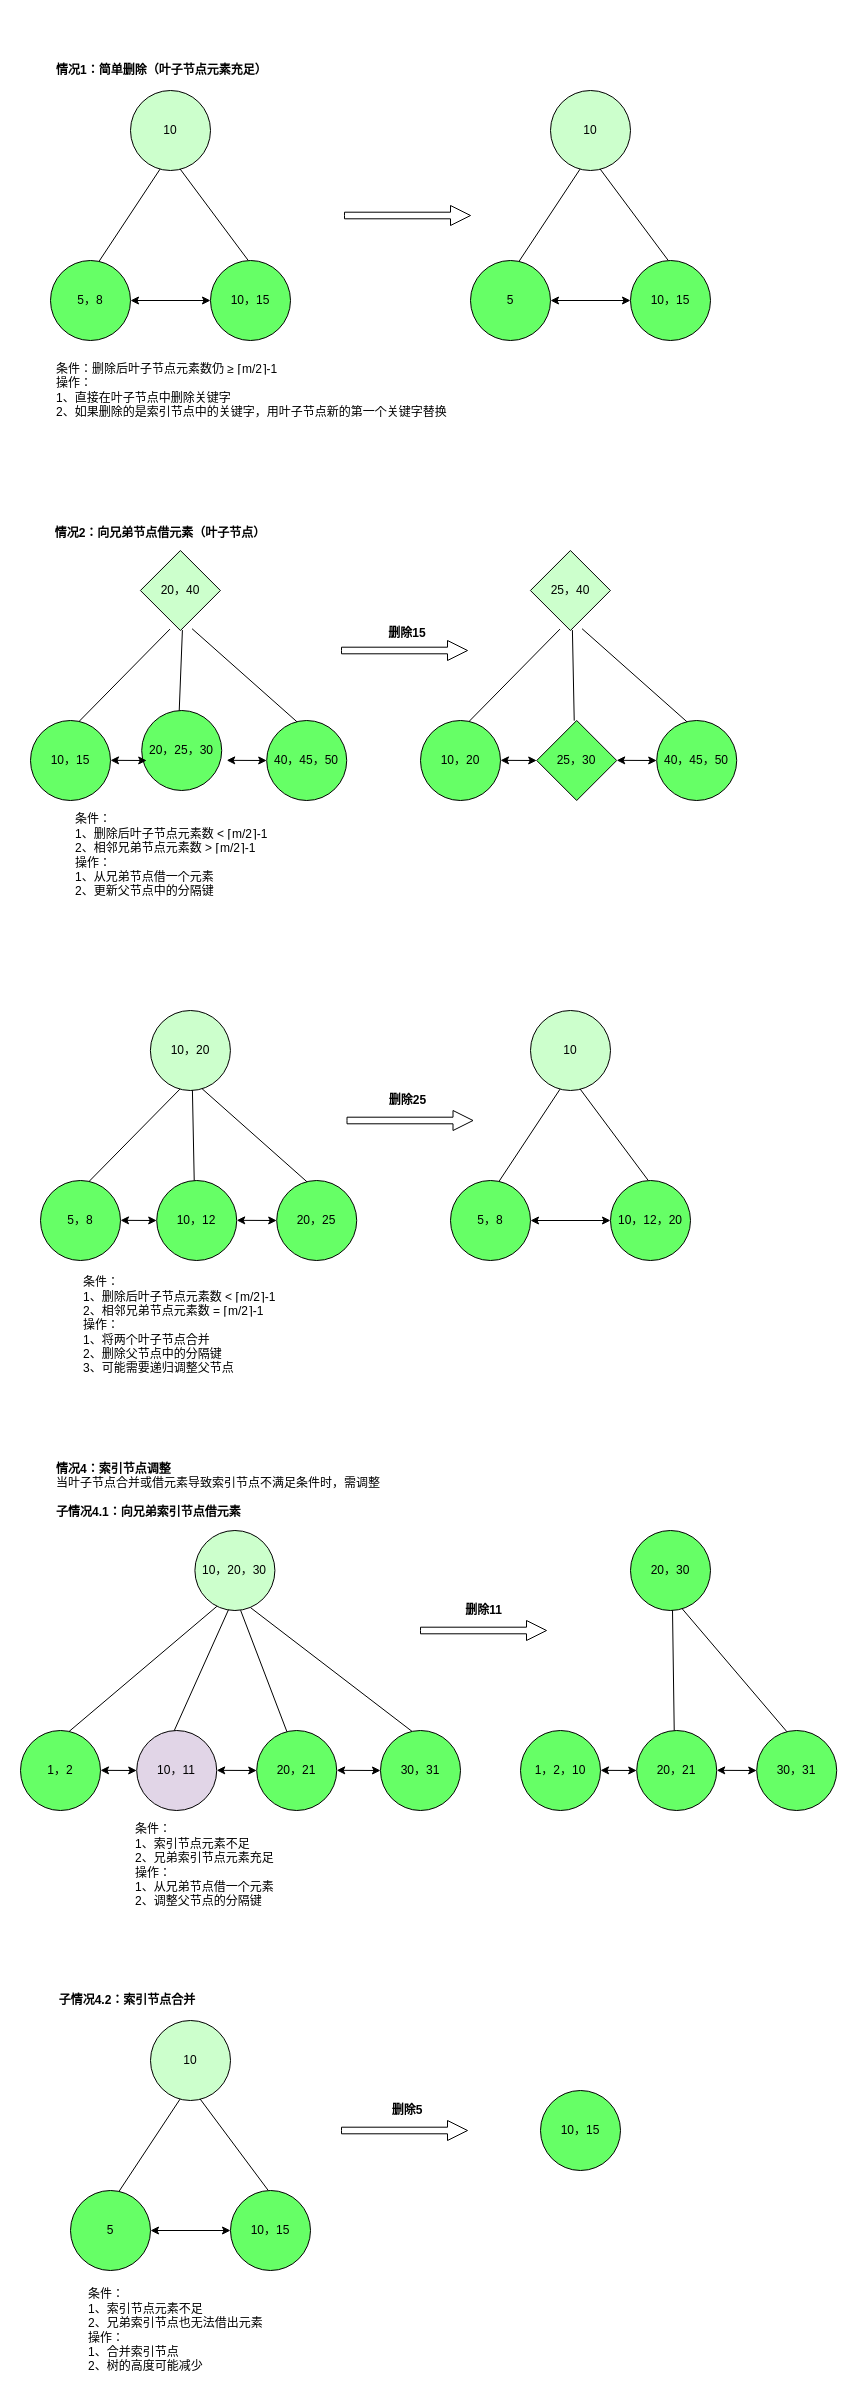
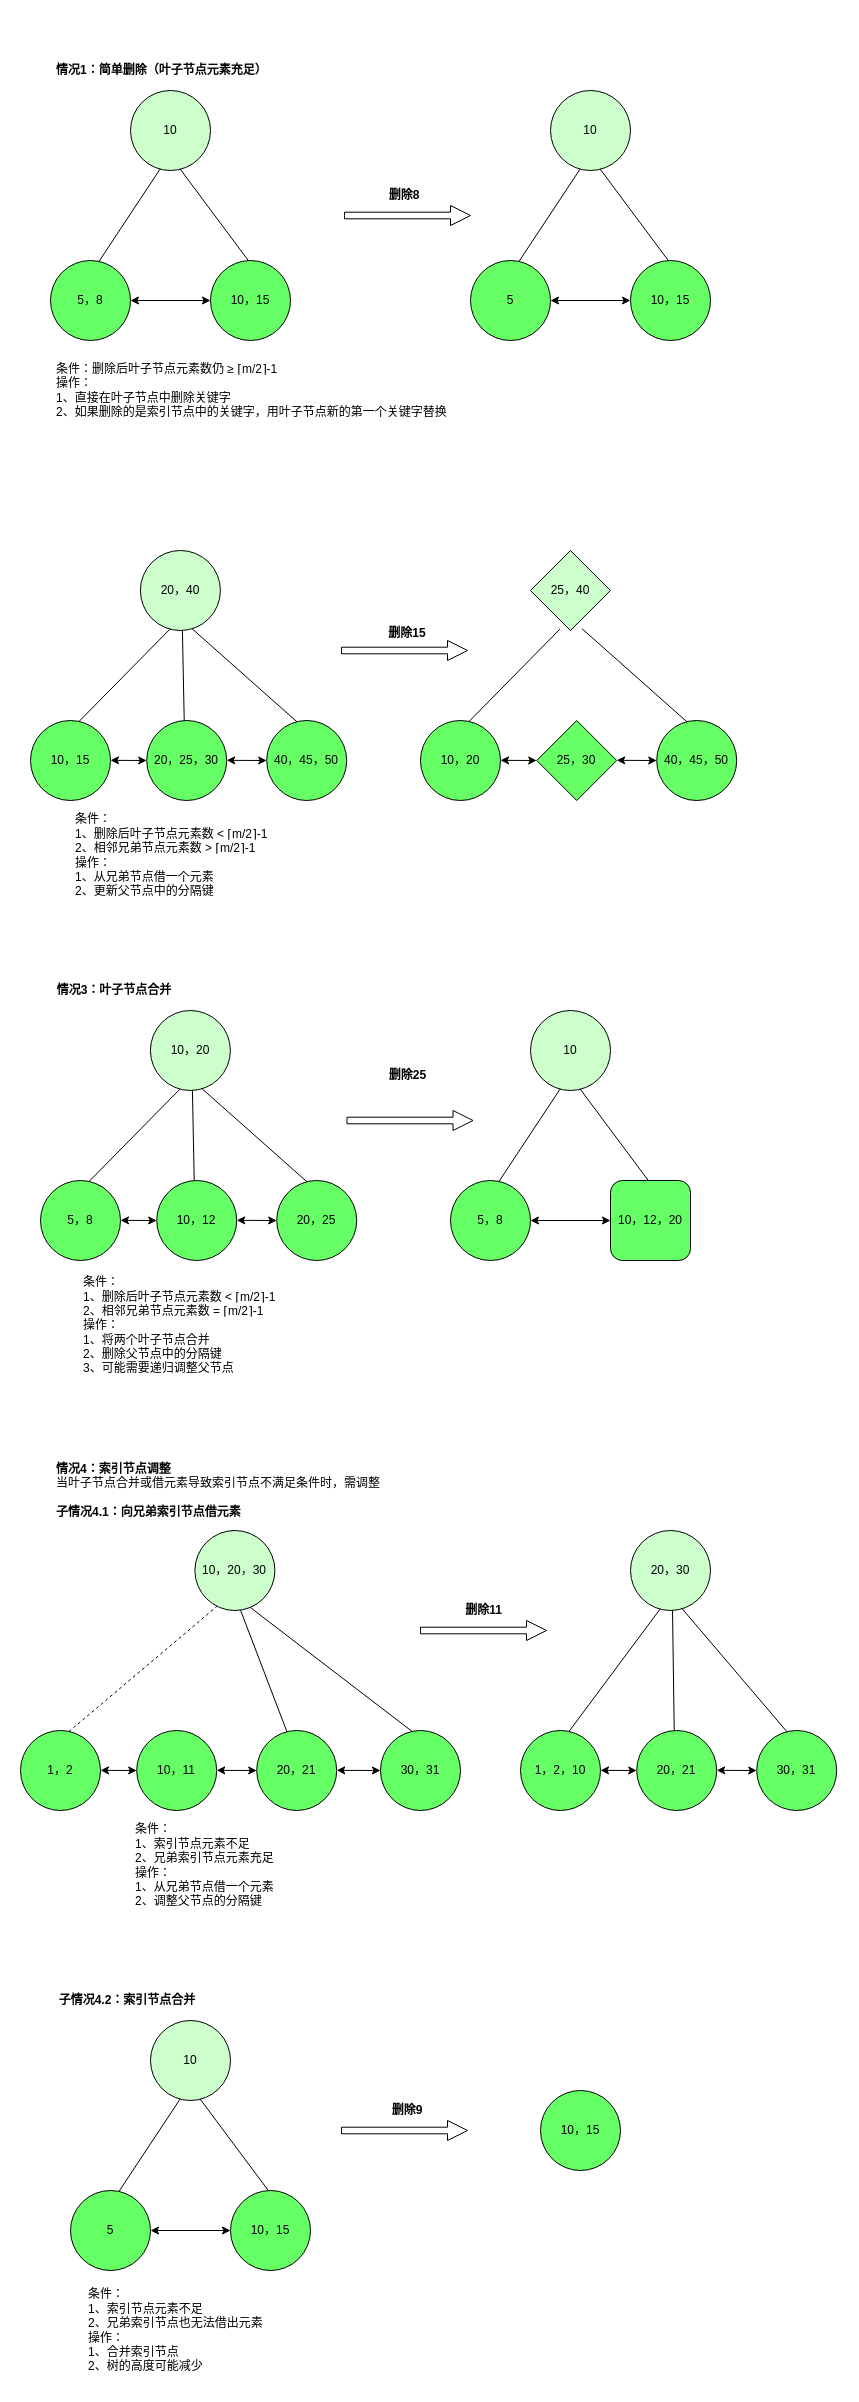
none -> (405, 196)
(161, 533) -> none
(180, 591) -> (180, 591)
(573, 675) -> none
(182, 751) -> (187, 761)
none -> (115, 991)
(408, 1101) -> (408, 1076)
(651, 1221) -> (651, 1221)
(671, 1571) -> (671, 1571)
(143, 1669) -> (143, 1669)
(201, 1670) -> none
none -> (614, 1670)
(177, 1771) -> (177, 1771)
(408, 2111) -> (408, 2111)
